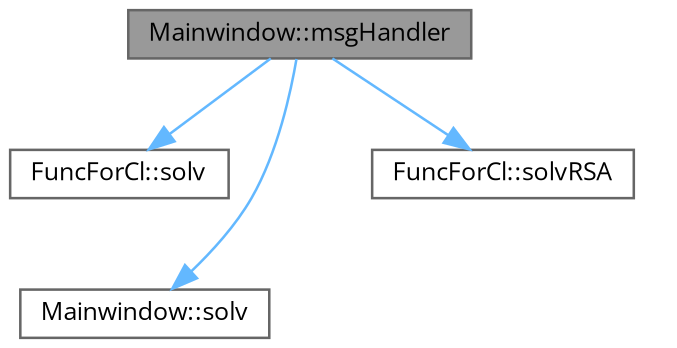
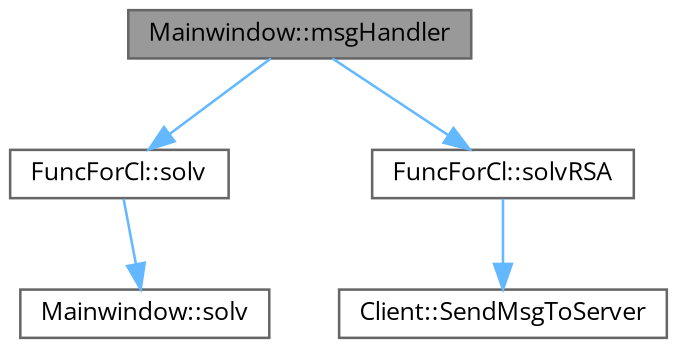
(263, 175) -> (130, 231)
none -> (503, 314)
